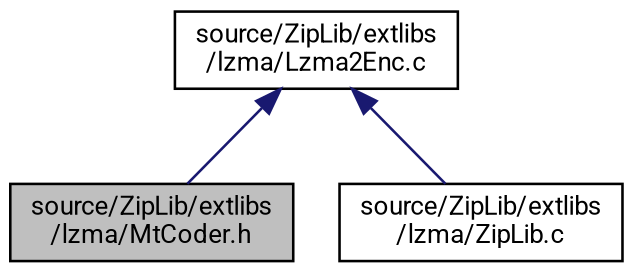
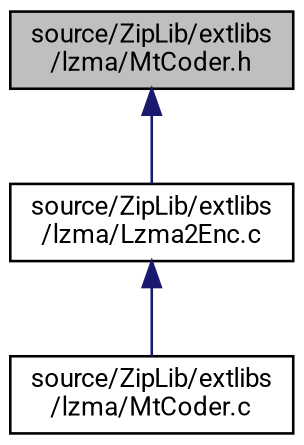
(225, 146) -> (152, 150)
(481, 222) -> (152, 395)
